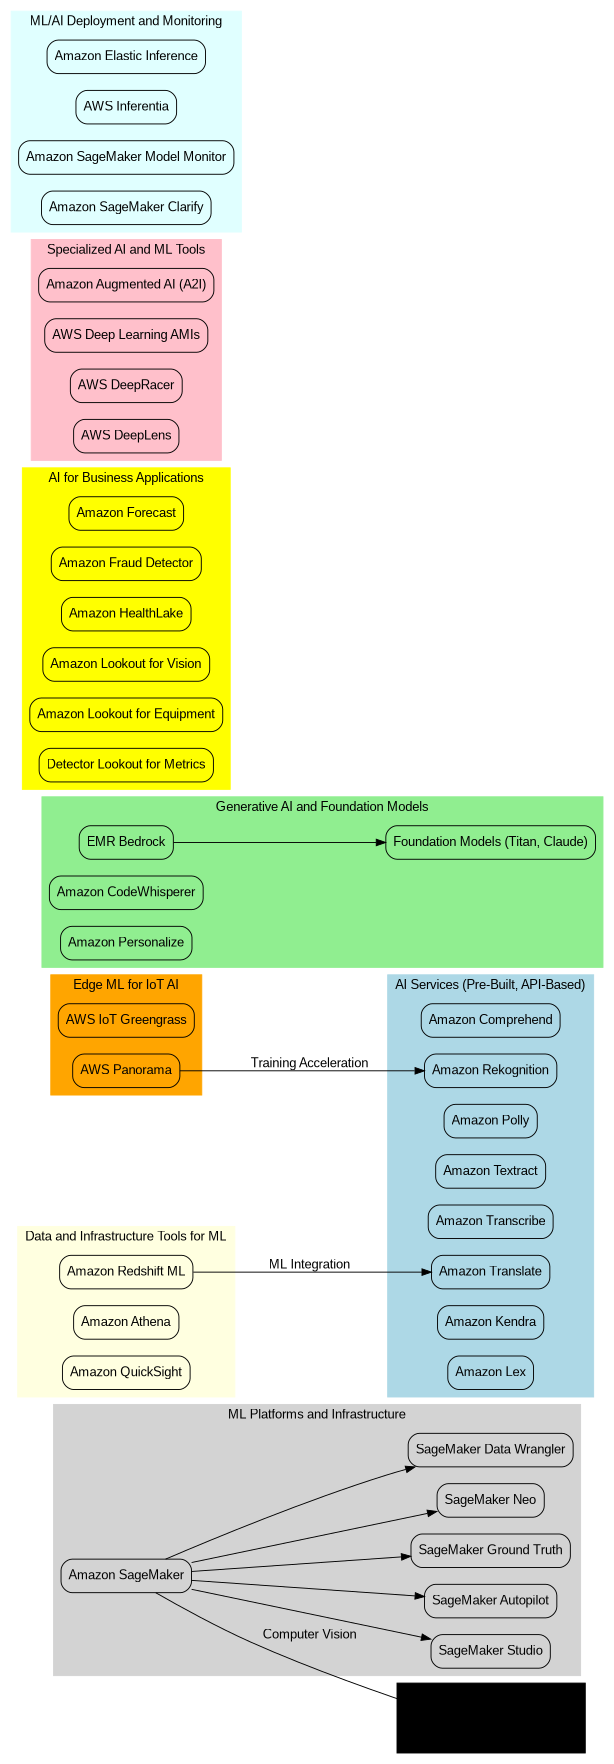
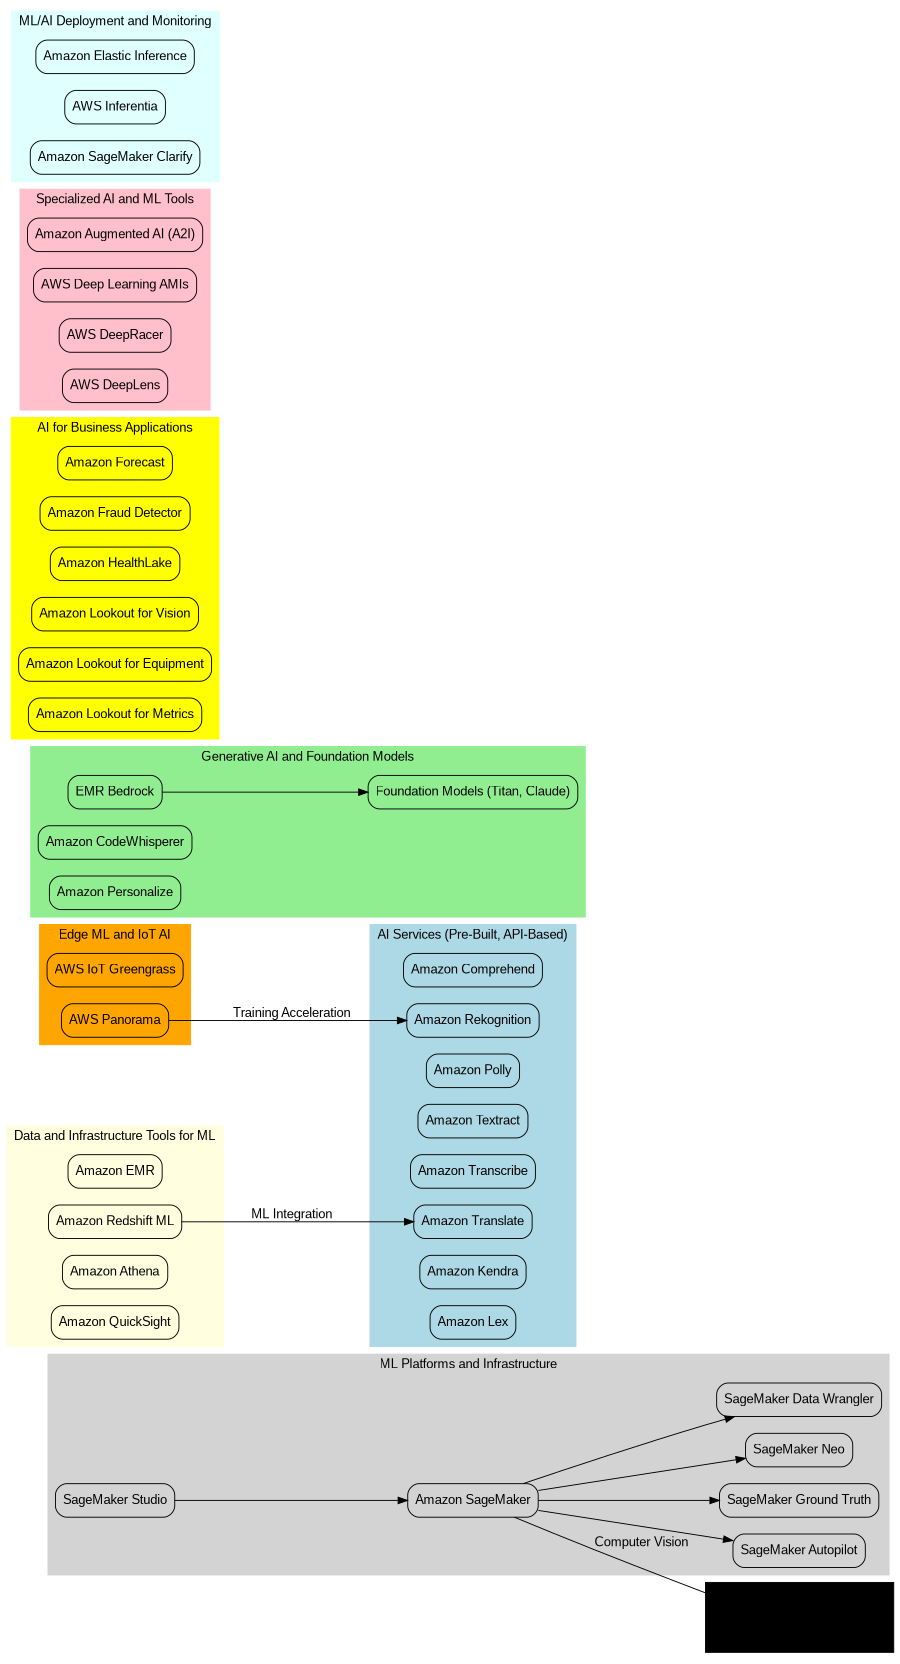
(126, 157) -> none
(126, 765) -> (115, 715)
(126, 986) -> (115, 935)
none -> (115, 1171)
(306, 1613) -> (286, 1500)
